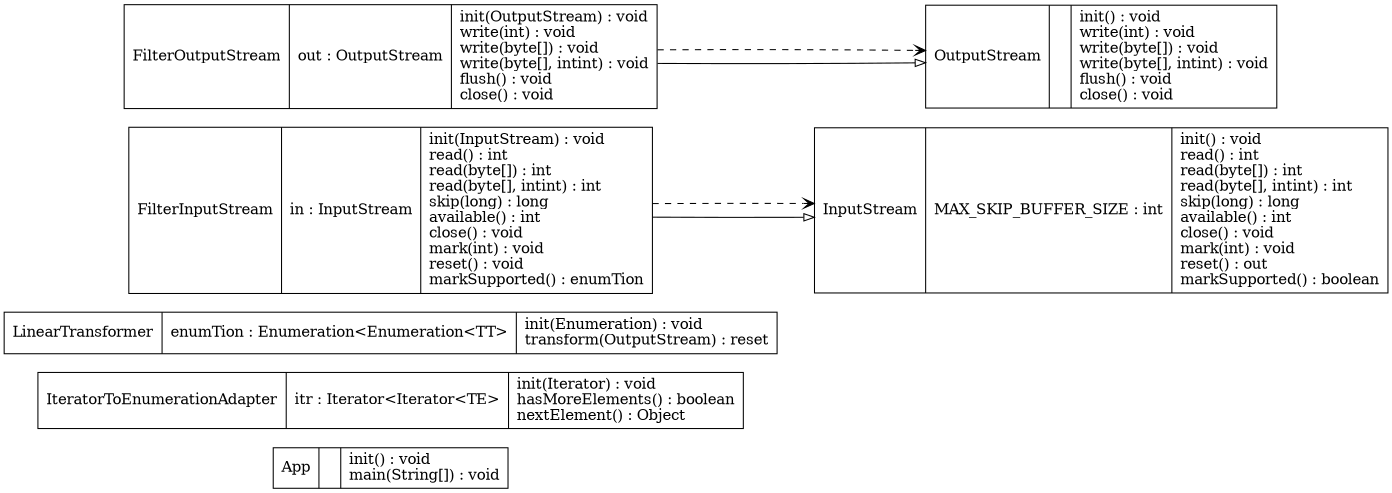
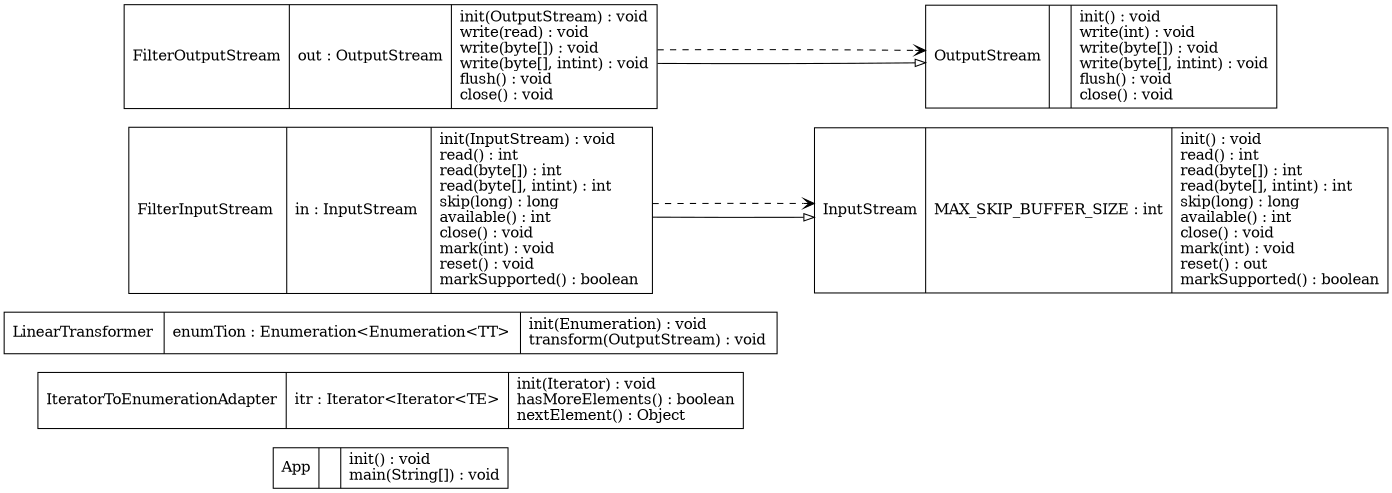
(518, 33) -> (524, 33)
(537, 280) -> (539, 280)
(647, 340) -> (648, 340)
